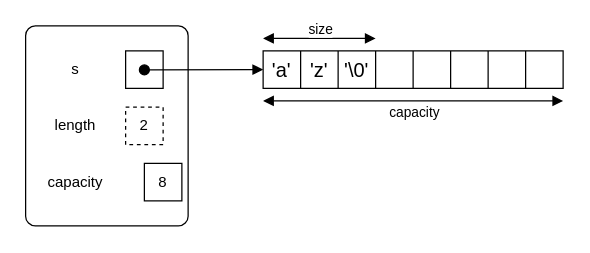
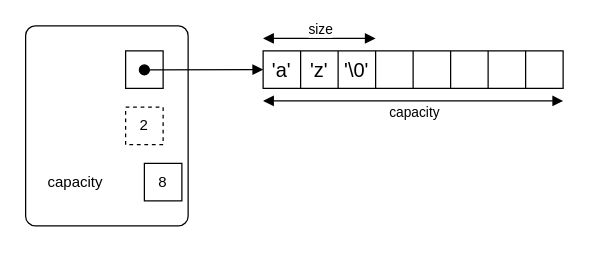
(76, 69) -> none
(76, 126) -> none
